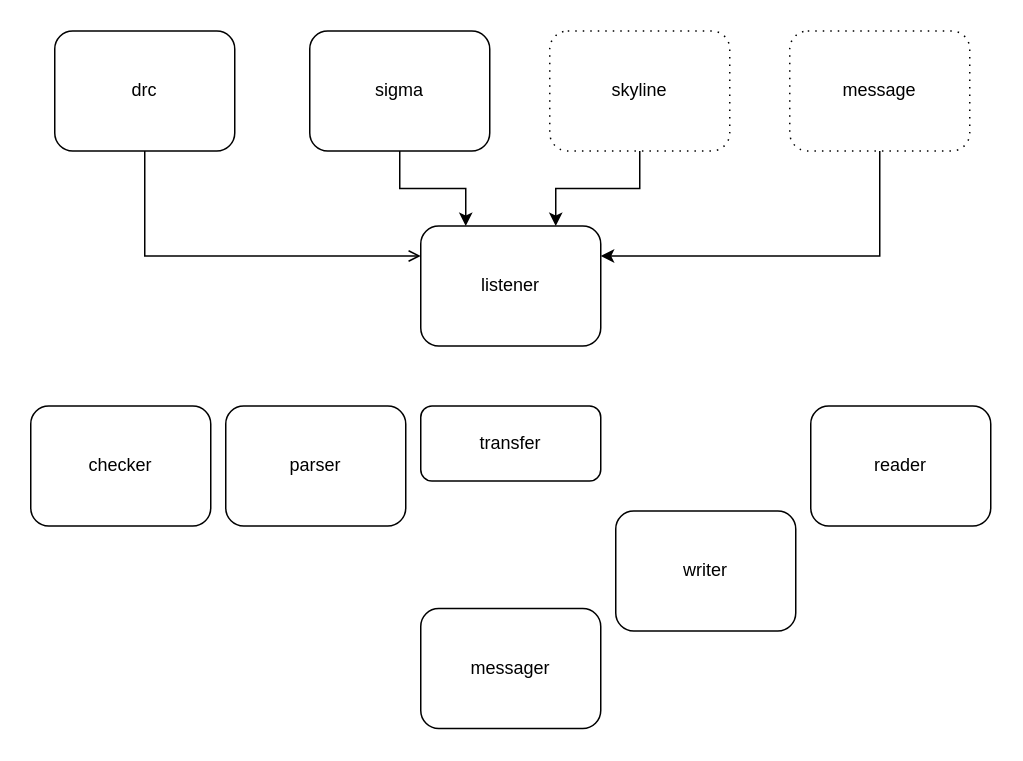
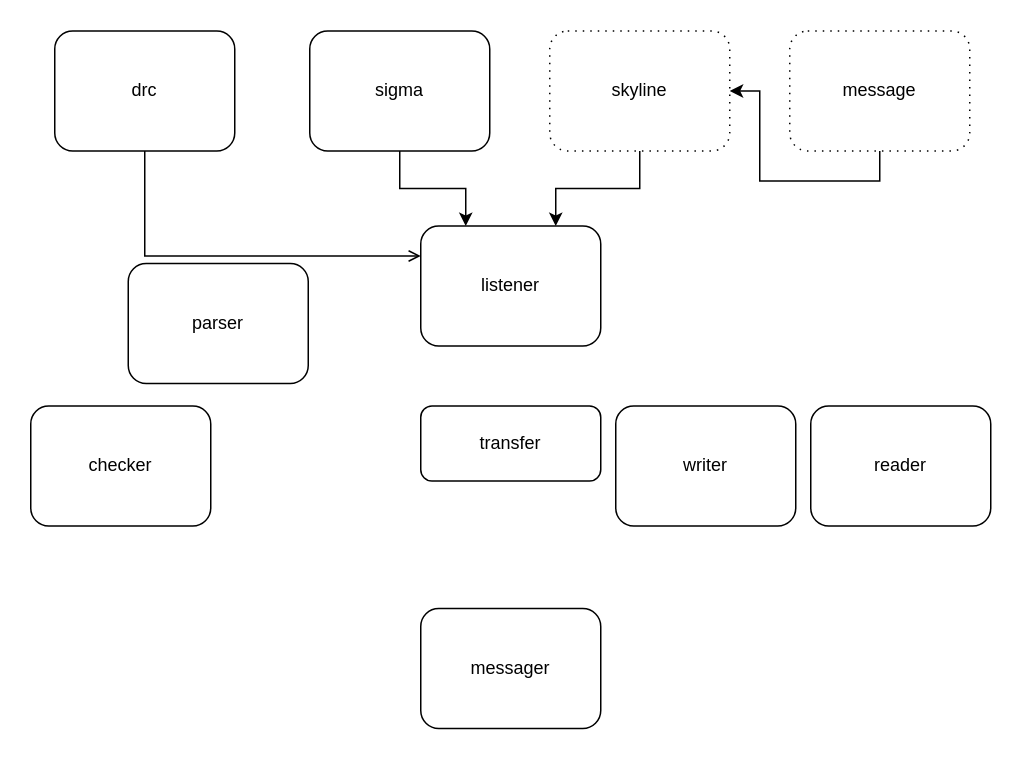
(785, 256) -> (767, 181)
(316, 466) -> (218, 323)
(706, 571) -> (706, 466)
